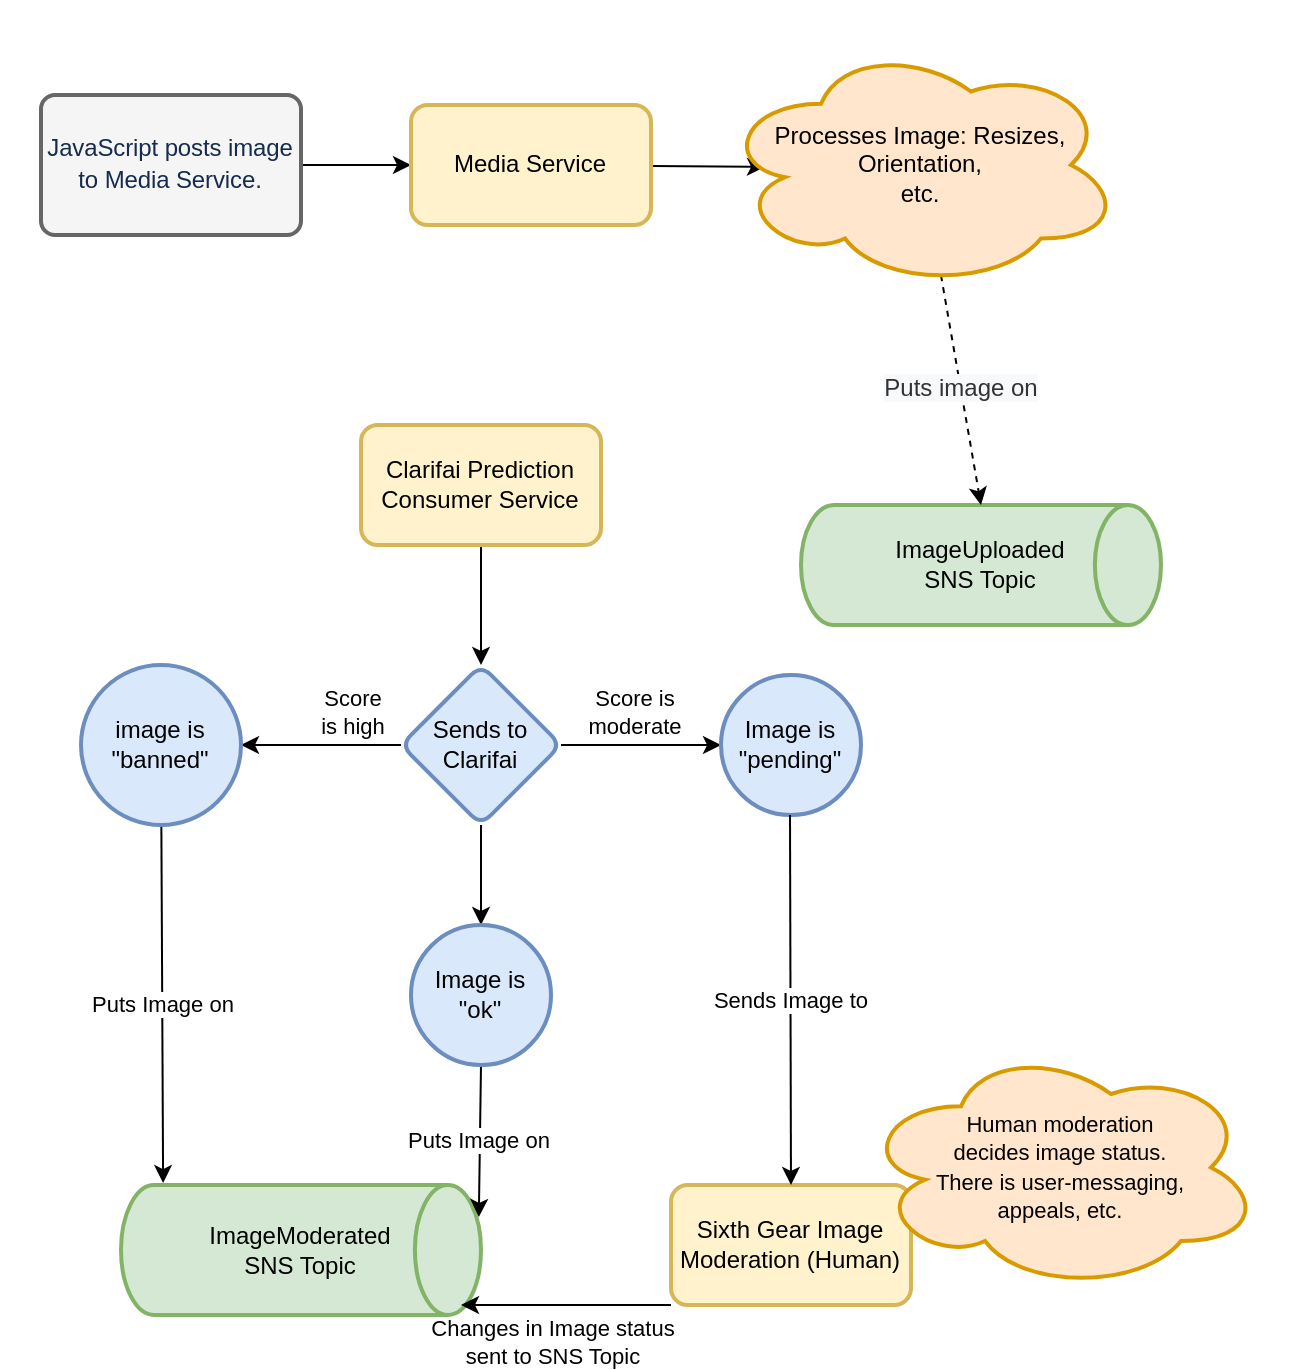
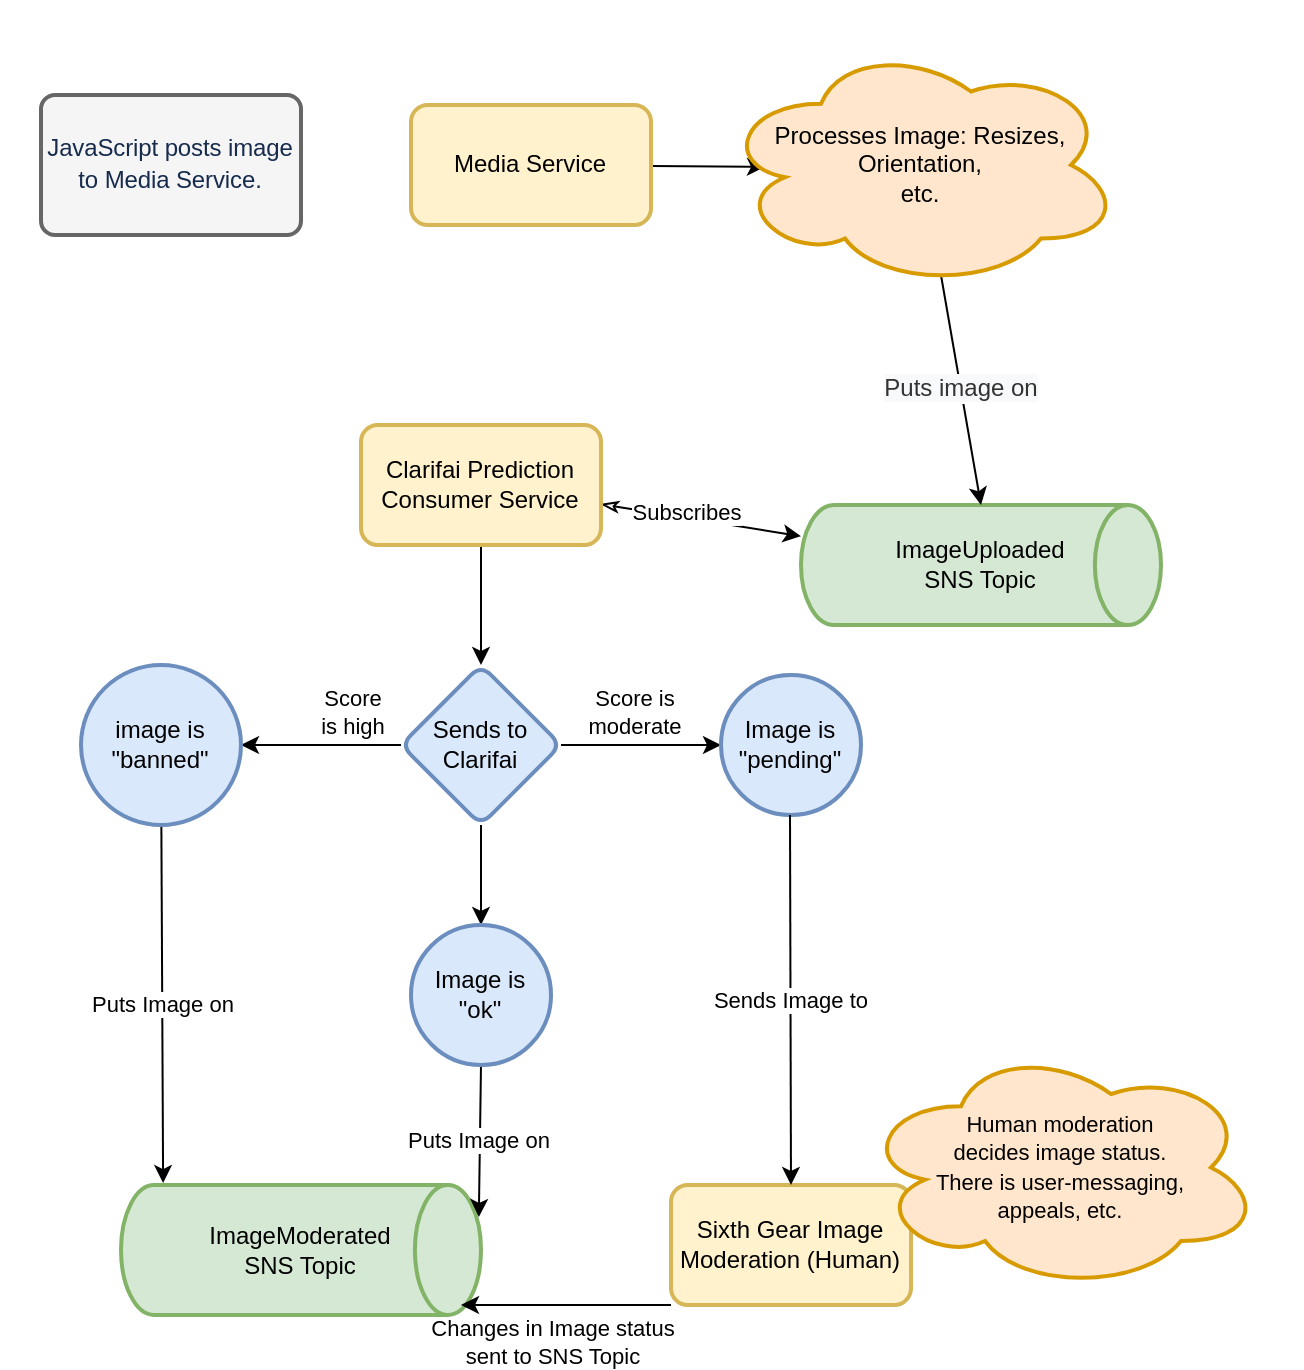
(349, 165) -> none
(949, 324) -> (949, 324)
none -> (661, 514)
